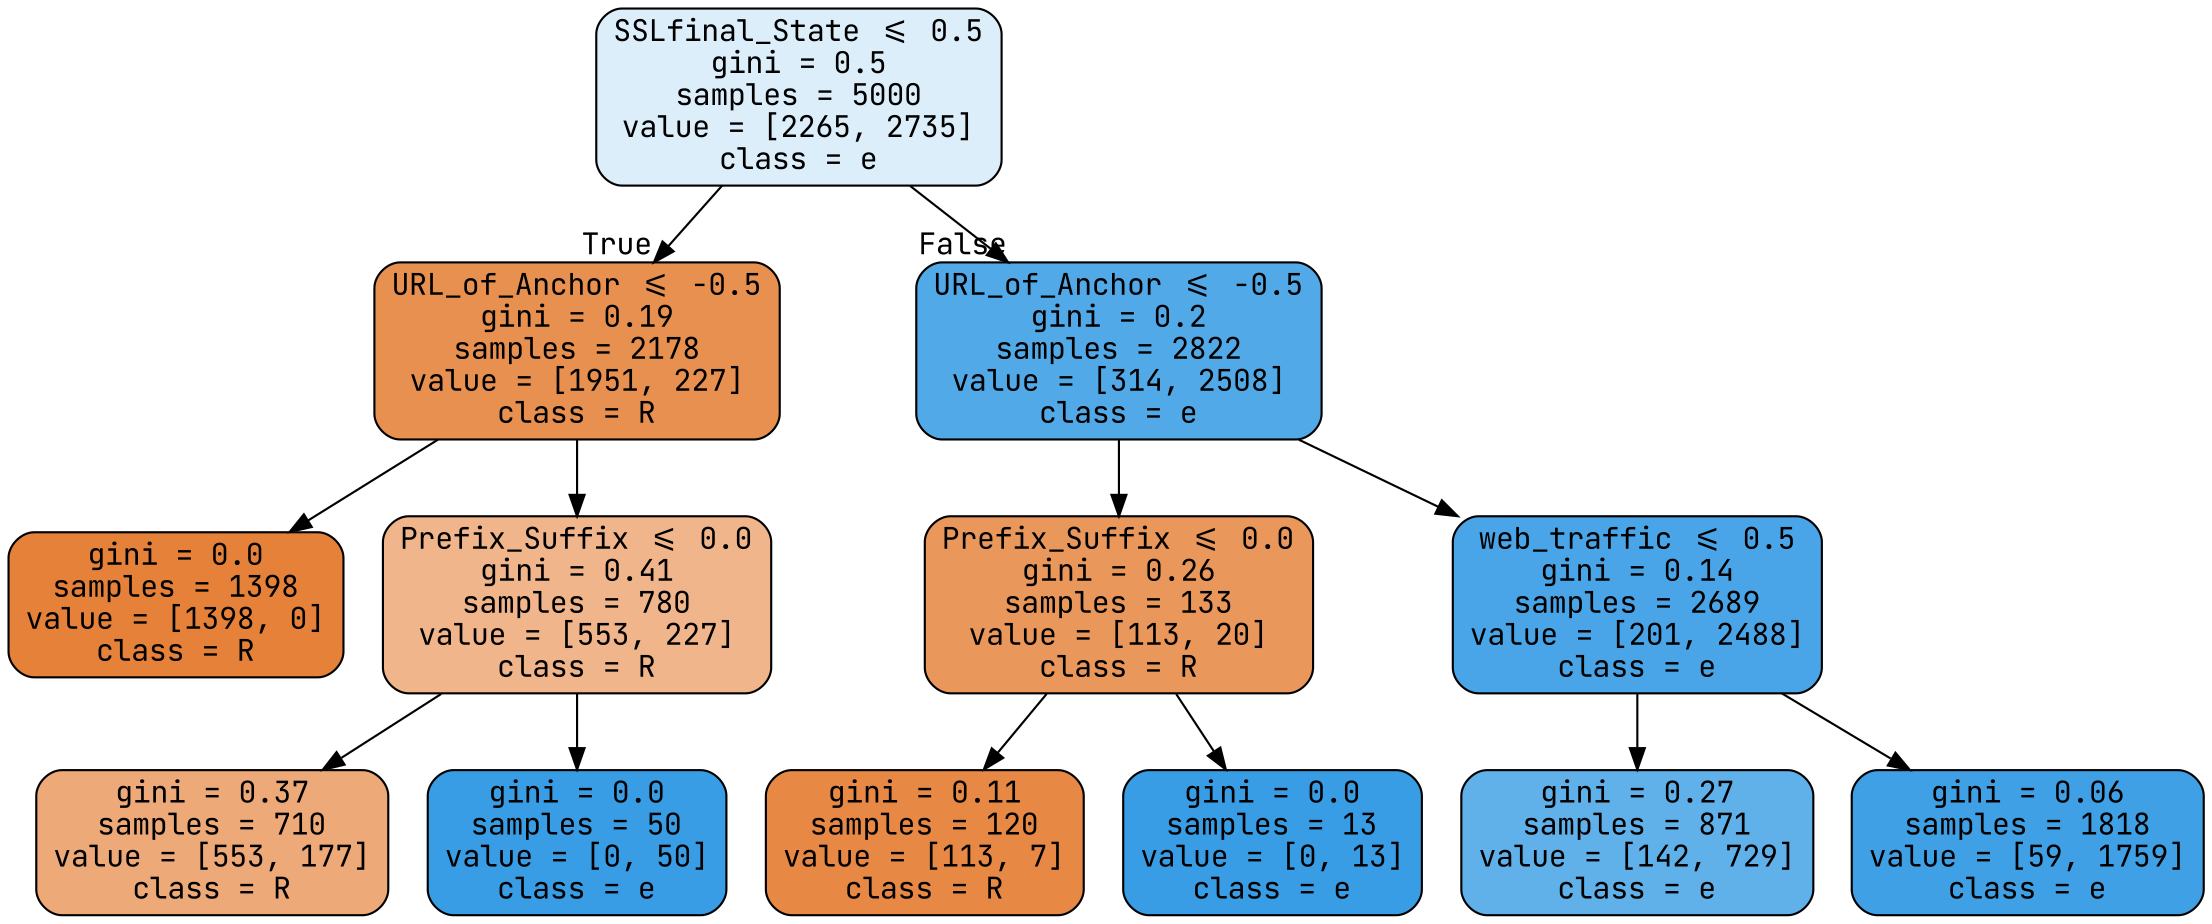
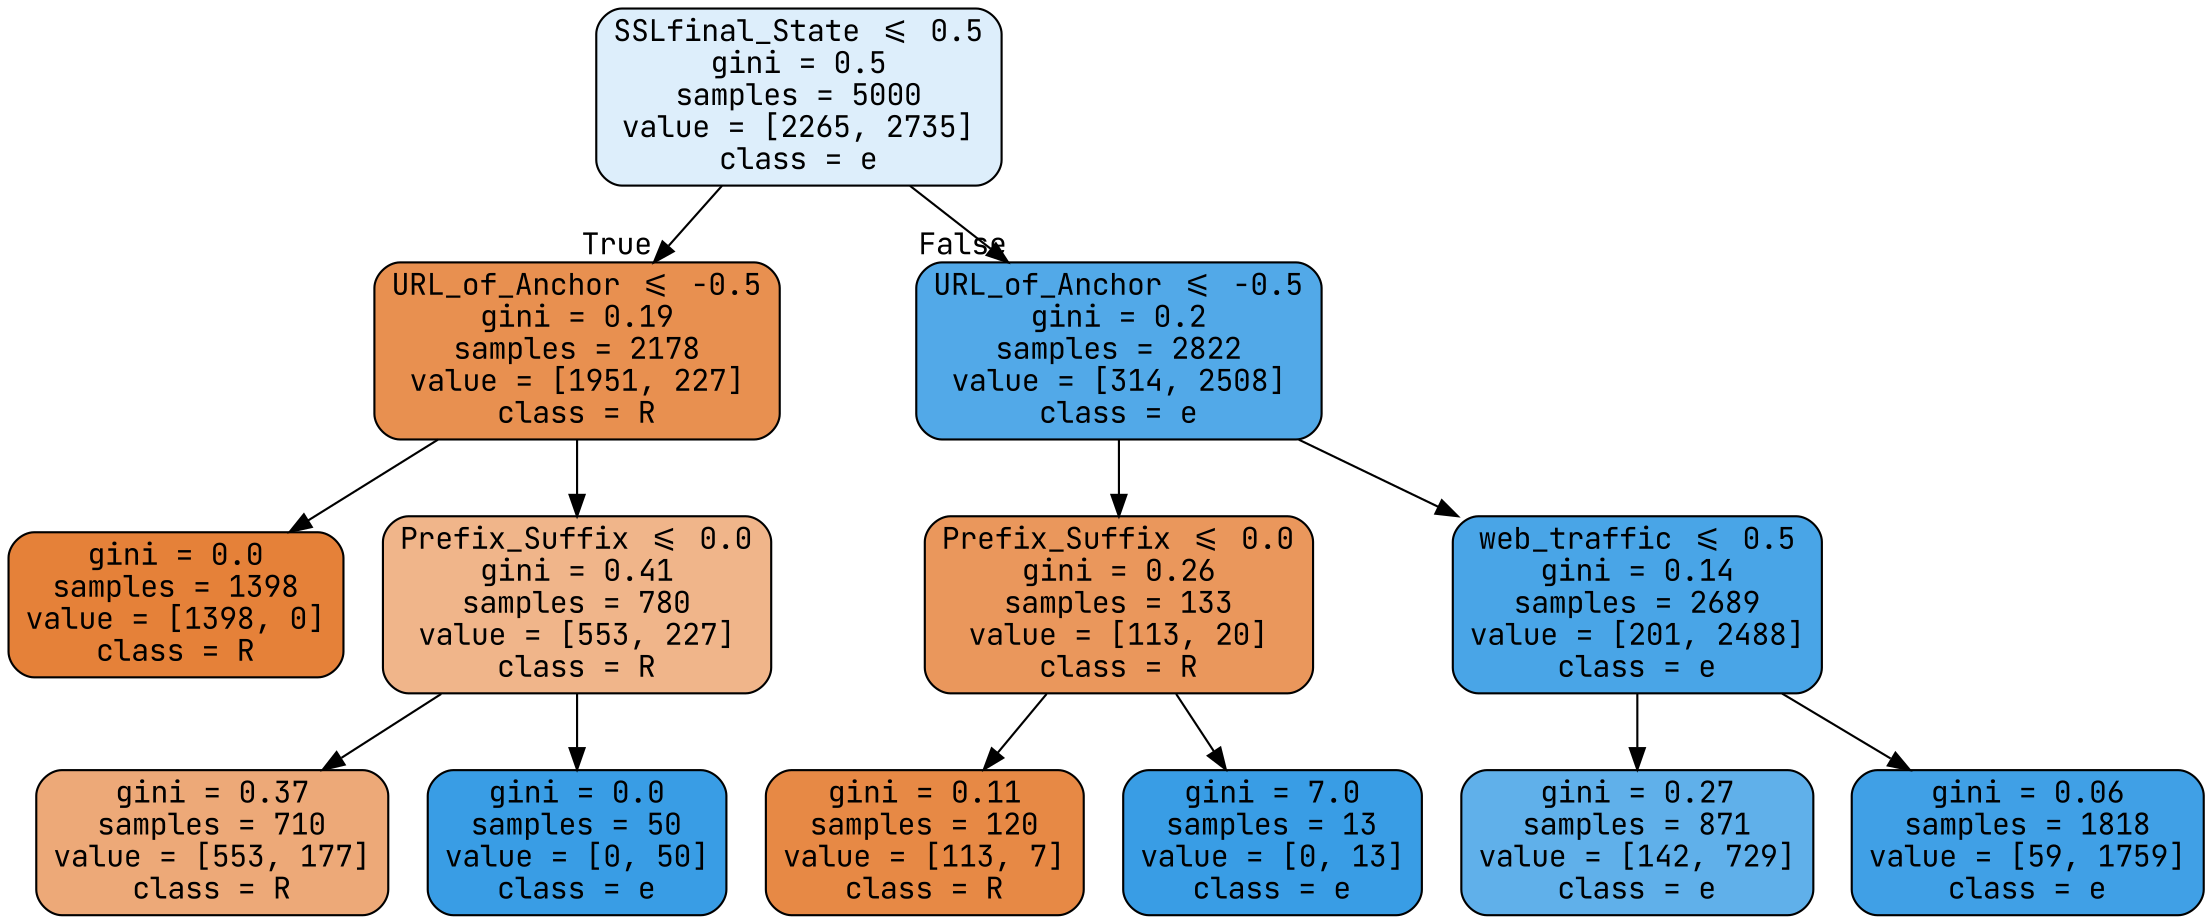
(1273, 843) -> (1273, 843)
